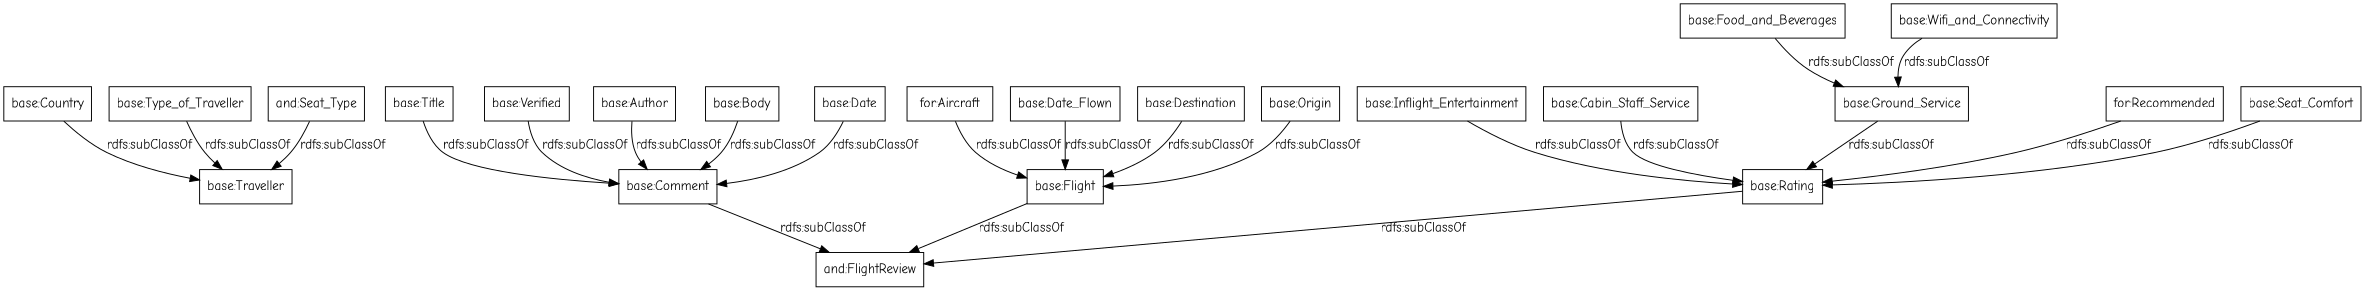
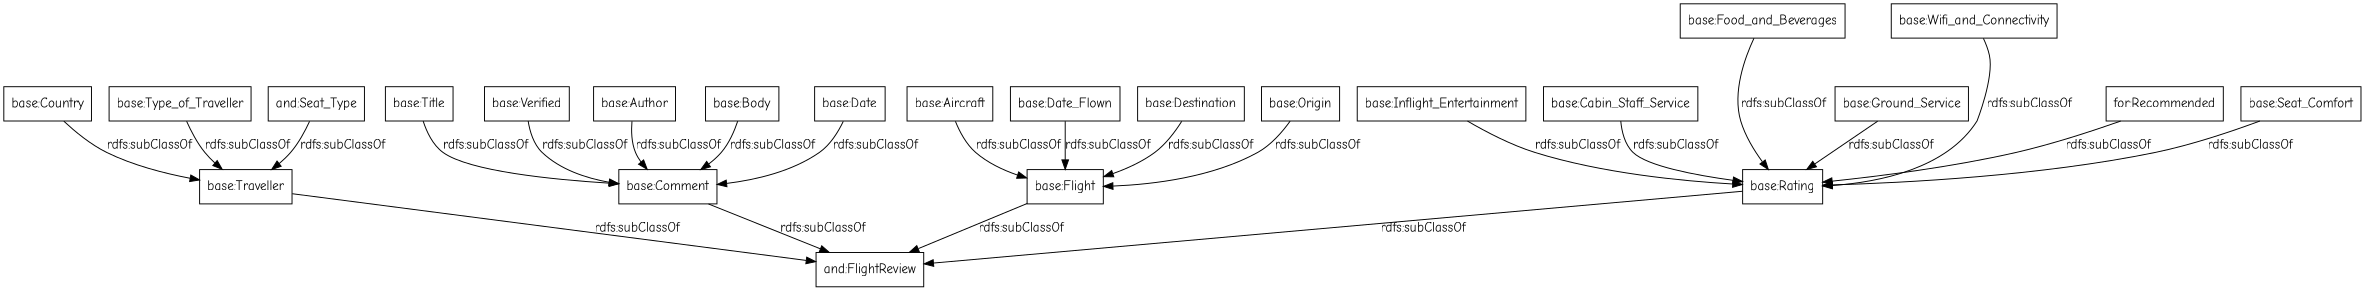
(1904, 54) -> (1950, 149)
(1802, 65) -> (1738, 102)
(950, 104) -> (950, 104)
none -> (549, 227)
